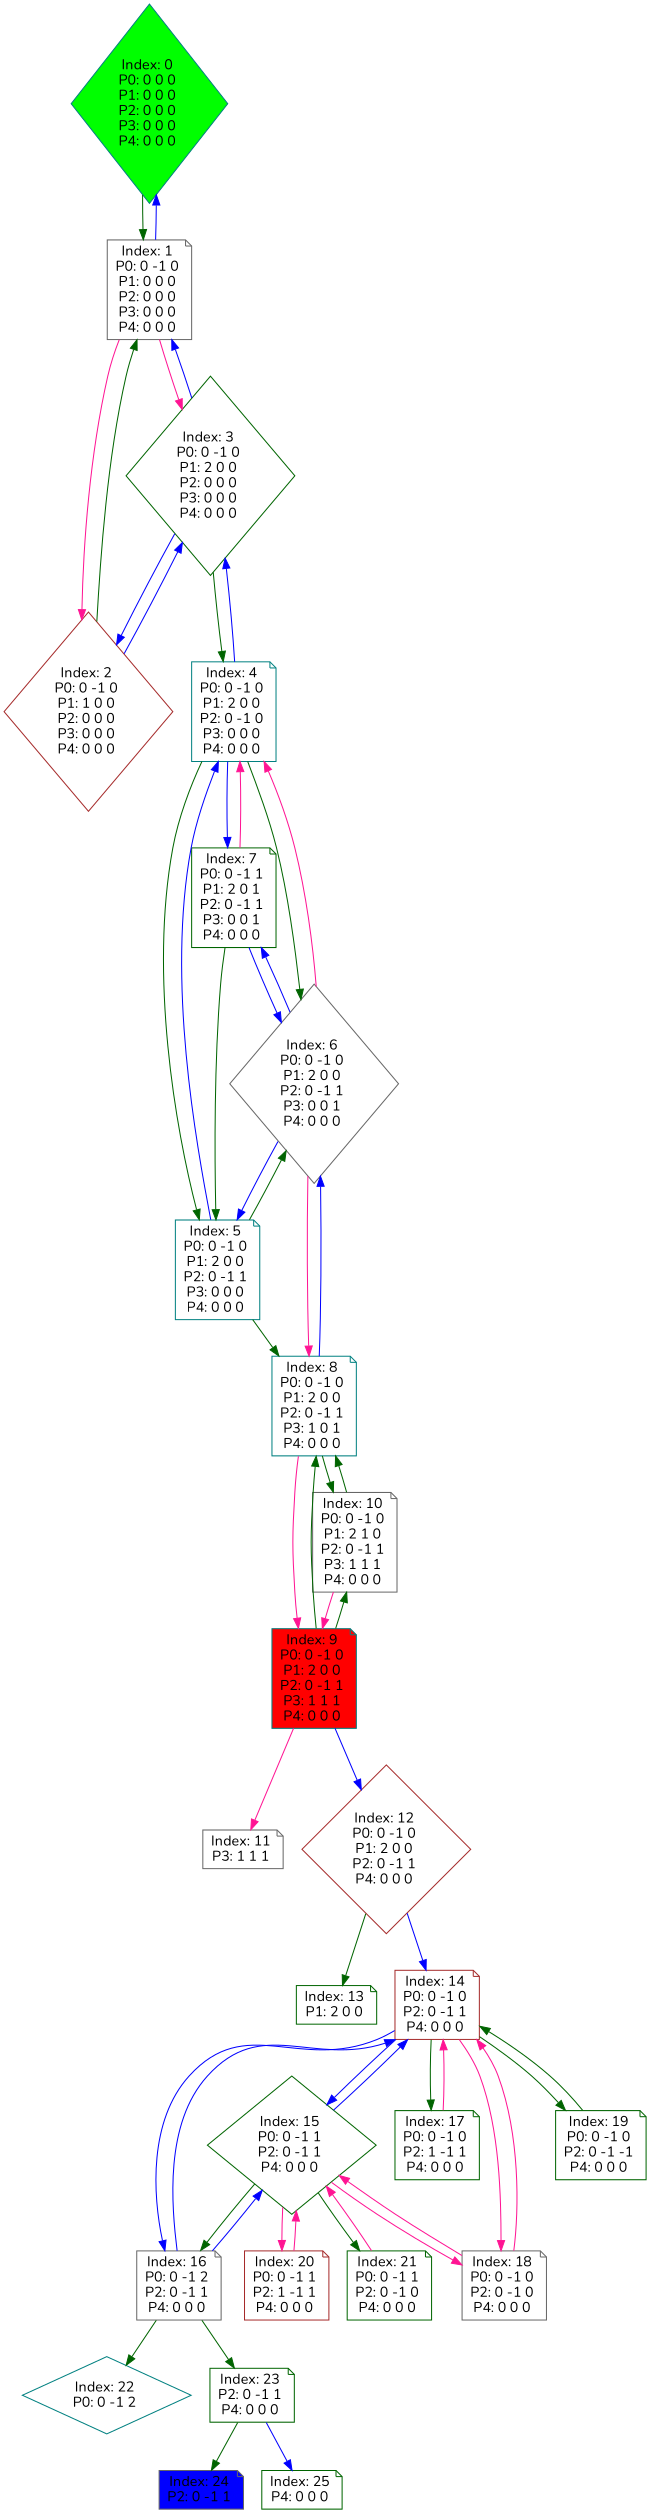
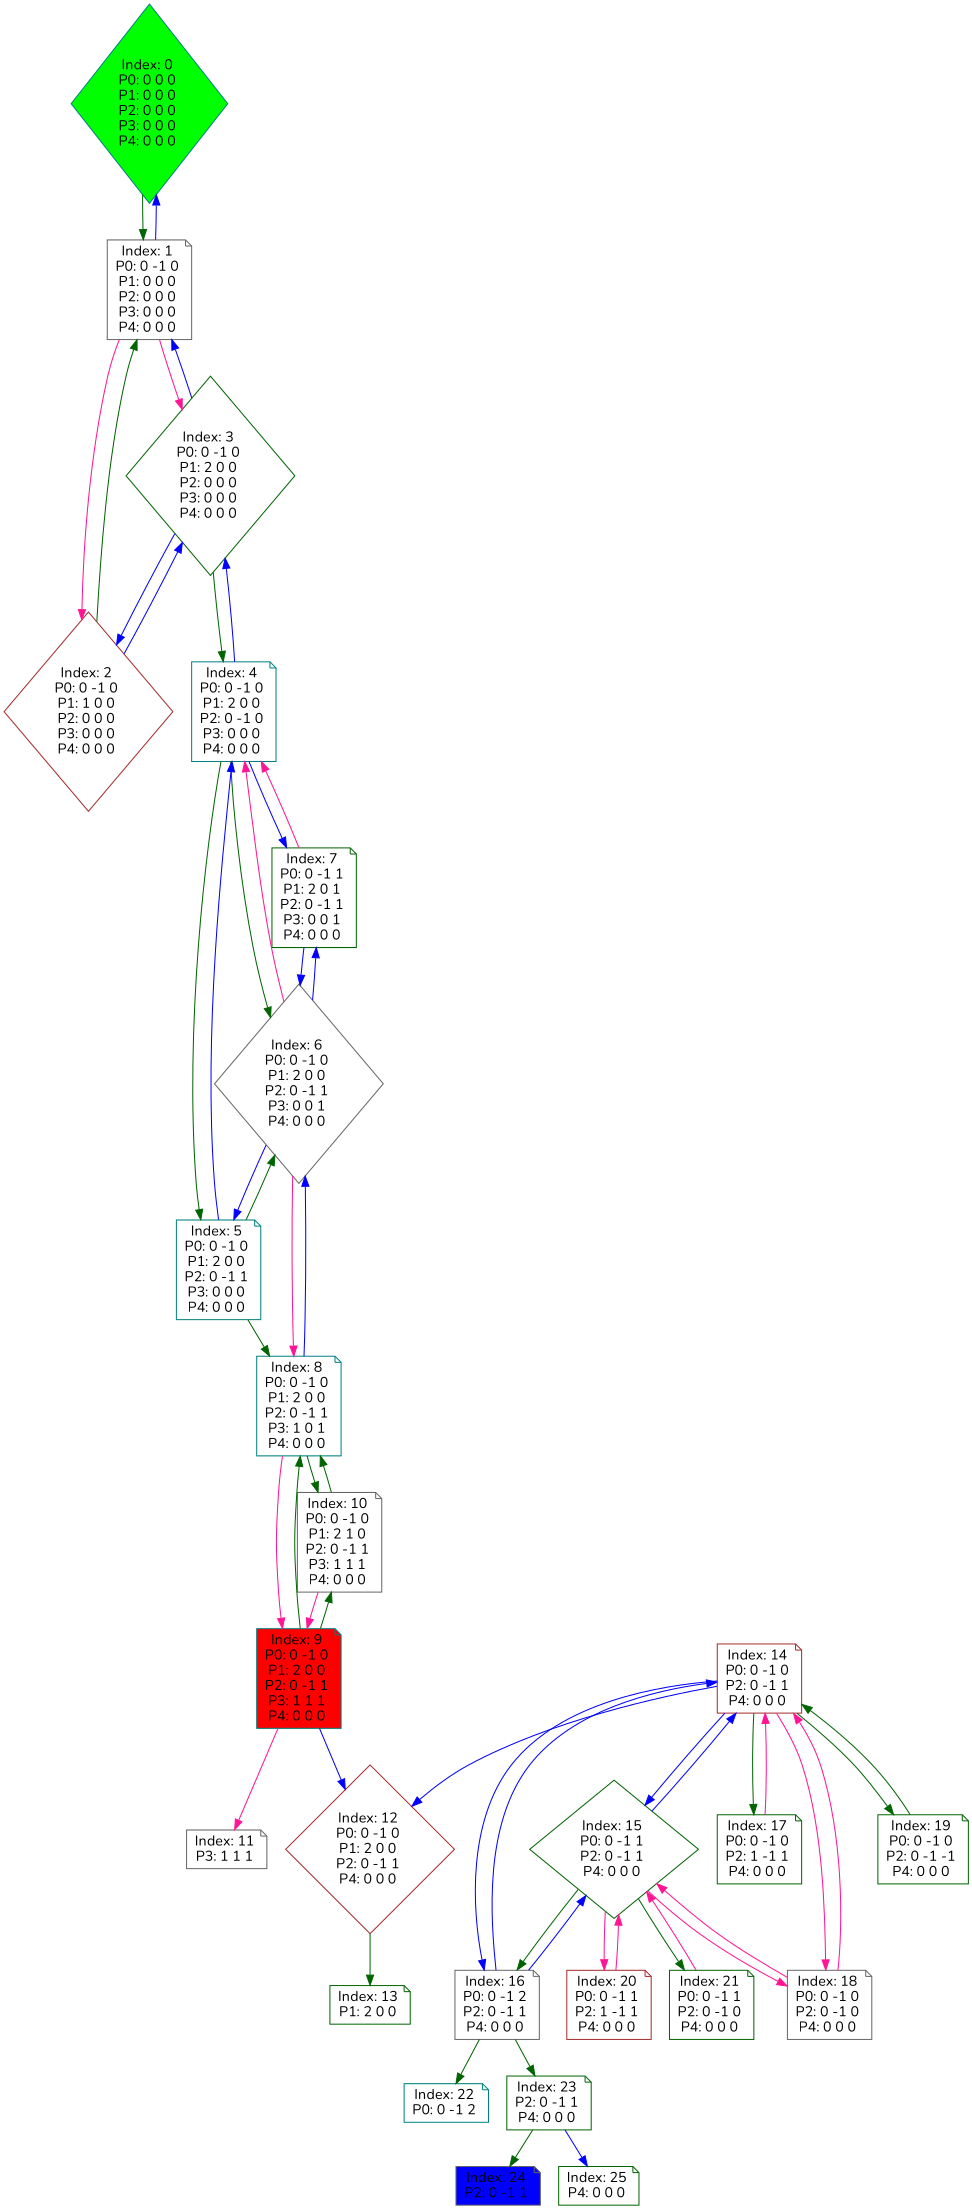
(216, 1078) -> none
(415, 1937) -> (524, 1740)
(107, 2395) -> (446, 2103)
